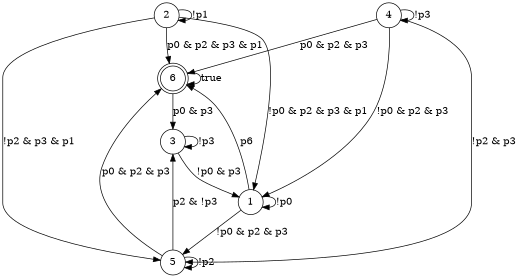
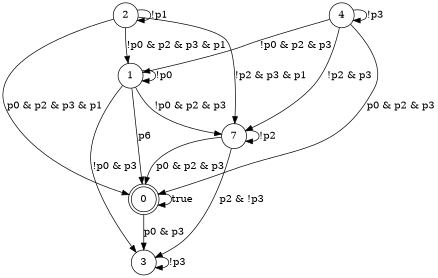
(173, 78) -> (144, 199)
(201, 180) -> (92, 167)
(173, 262) -> (234, 136)
